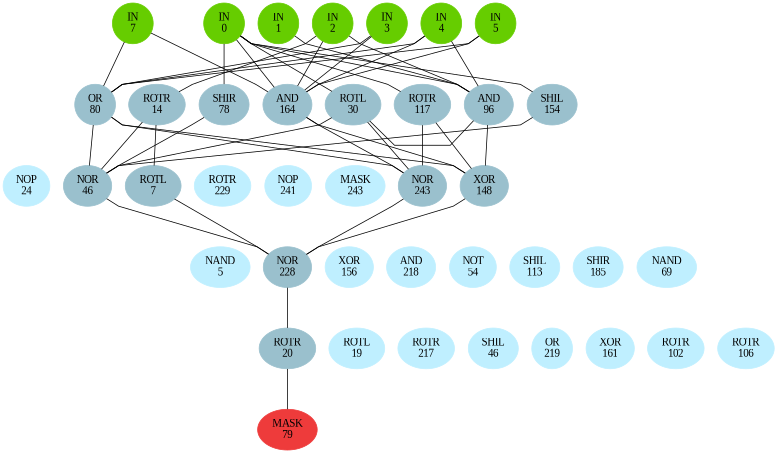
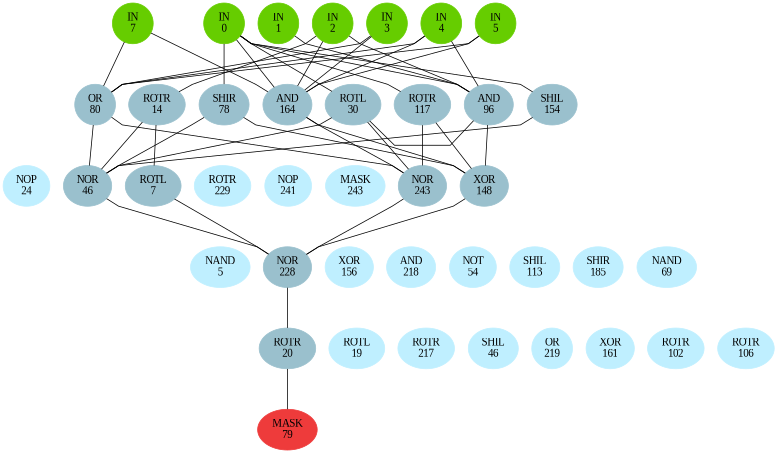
(324, 150) -> (371, 149)
